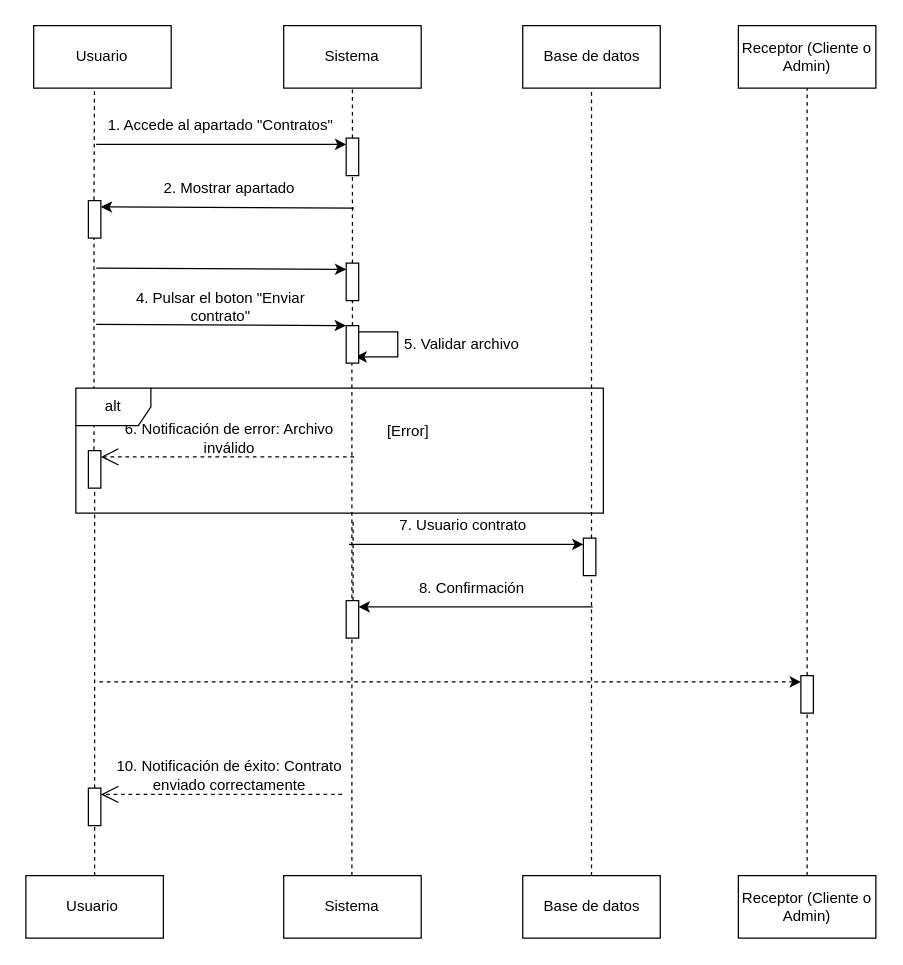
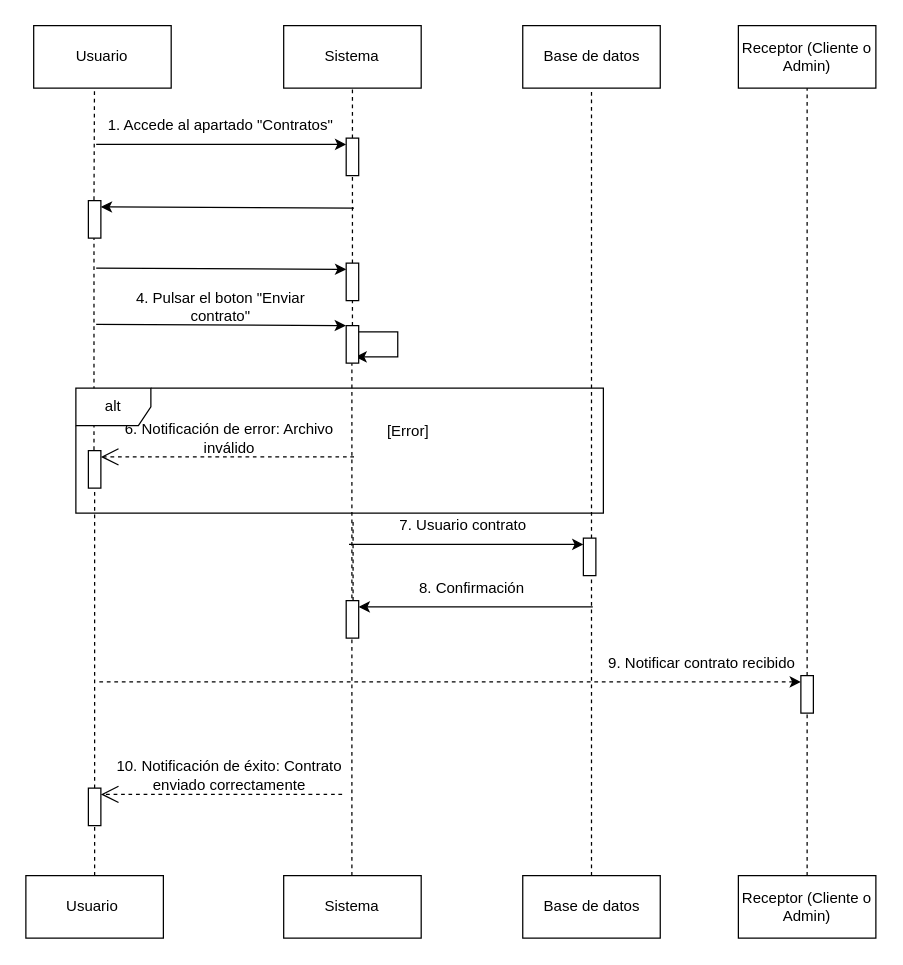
(229, 188) -> none
(462, 344) -> none
none -> (702, 663)
